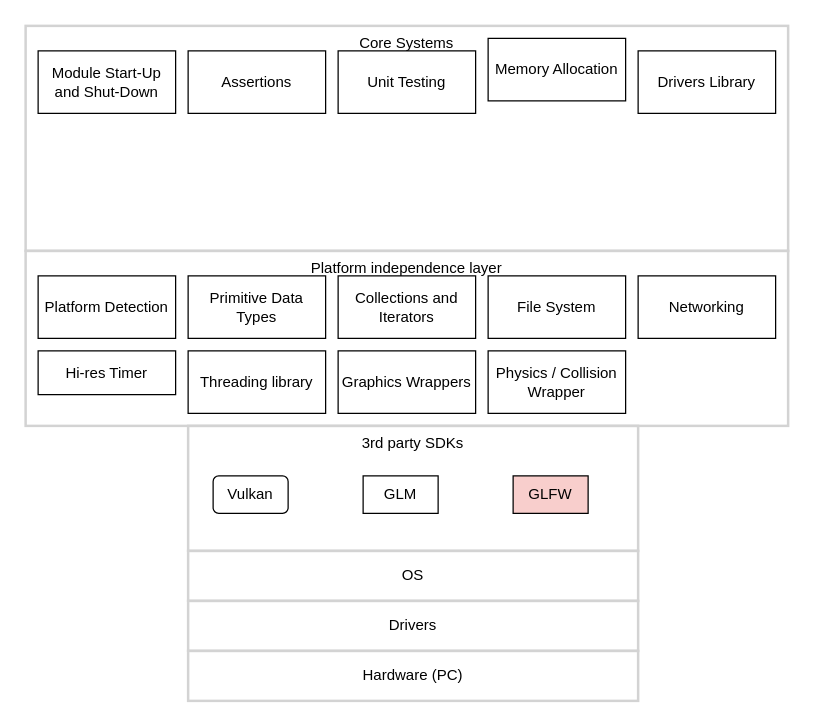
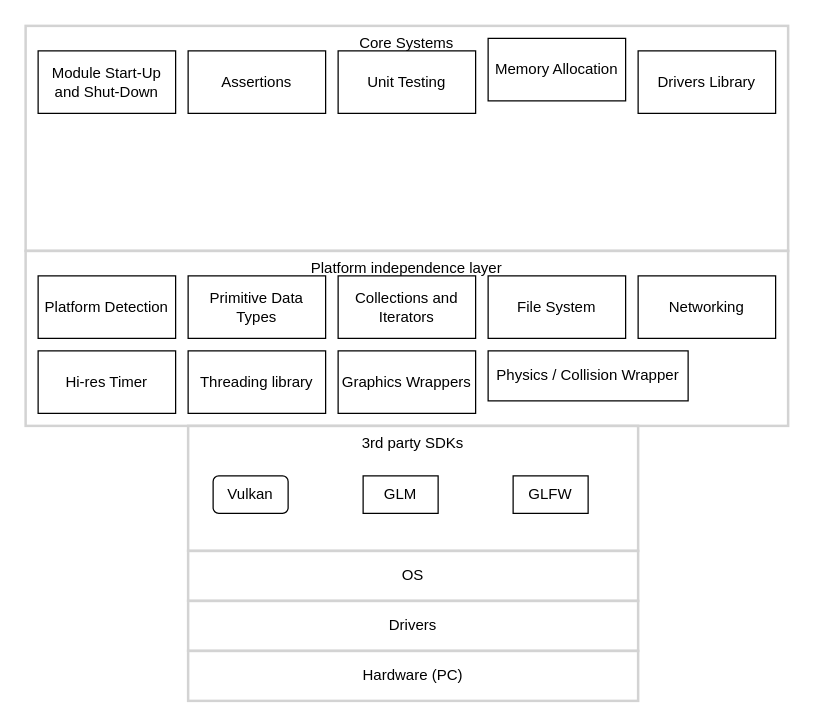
(107, 373) -> (107, 382)
(557, 382) -> (588, 376)
(551, 494) -> (551, 494)
